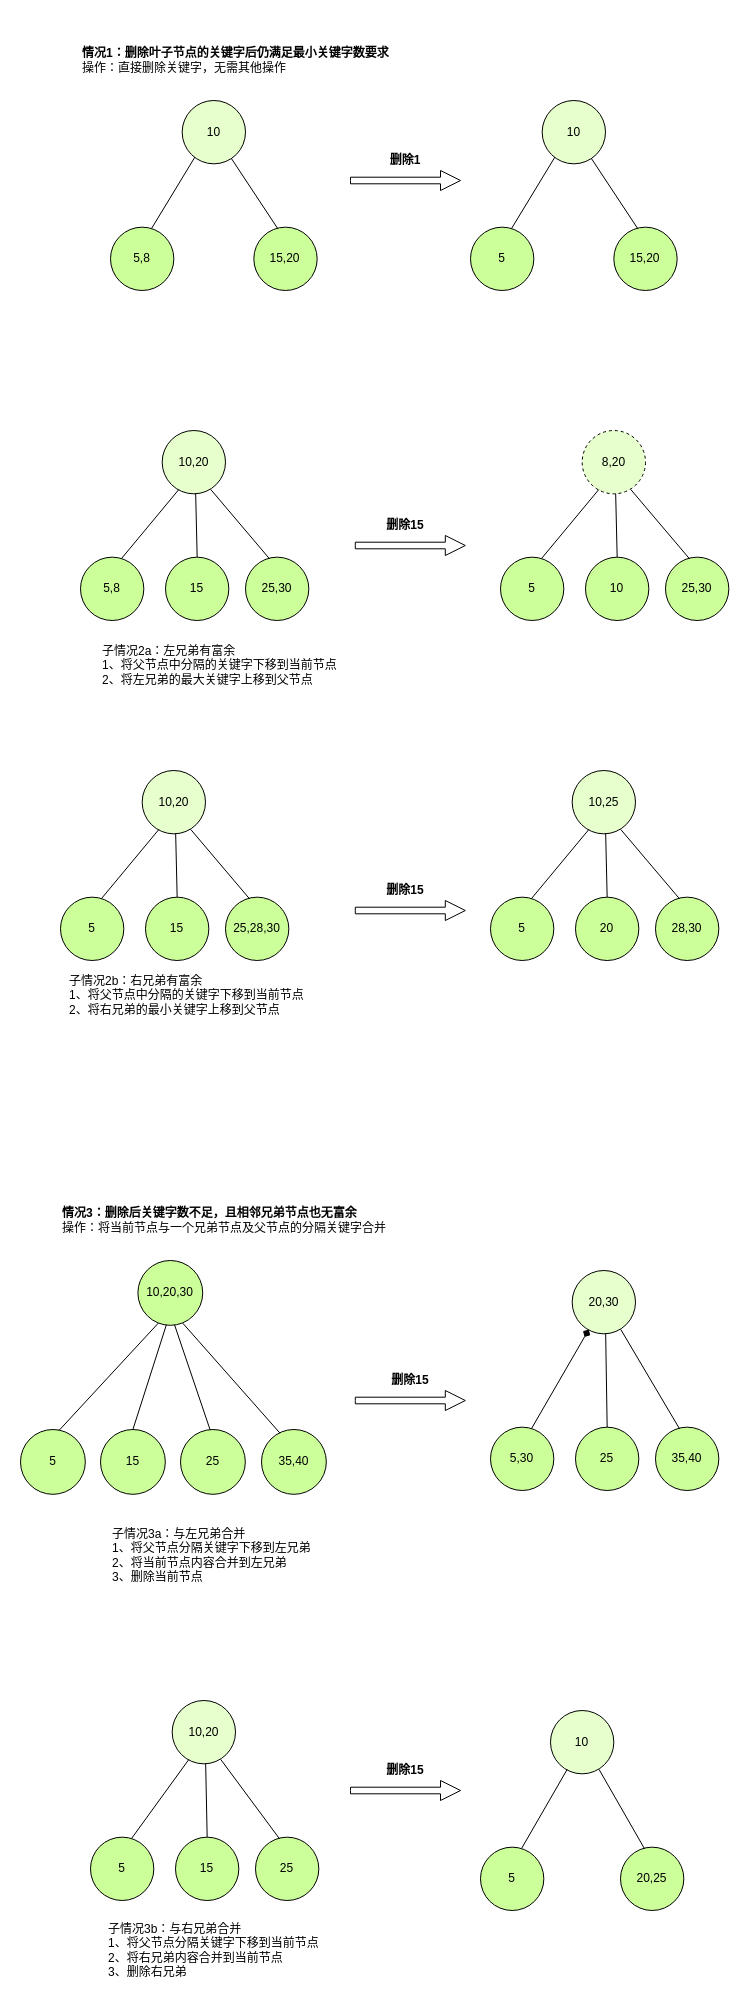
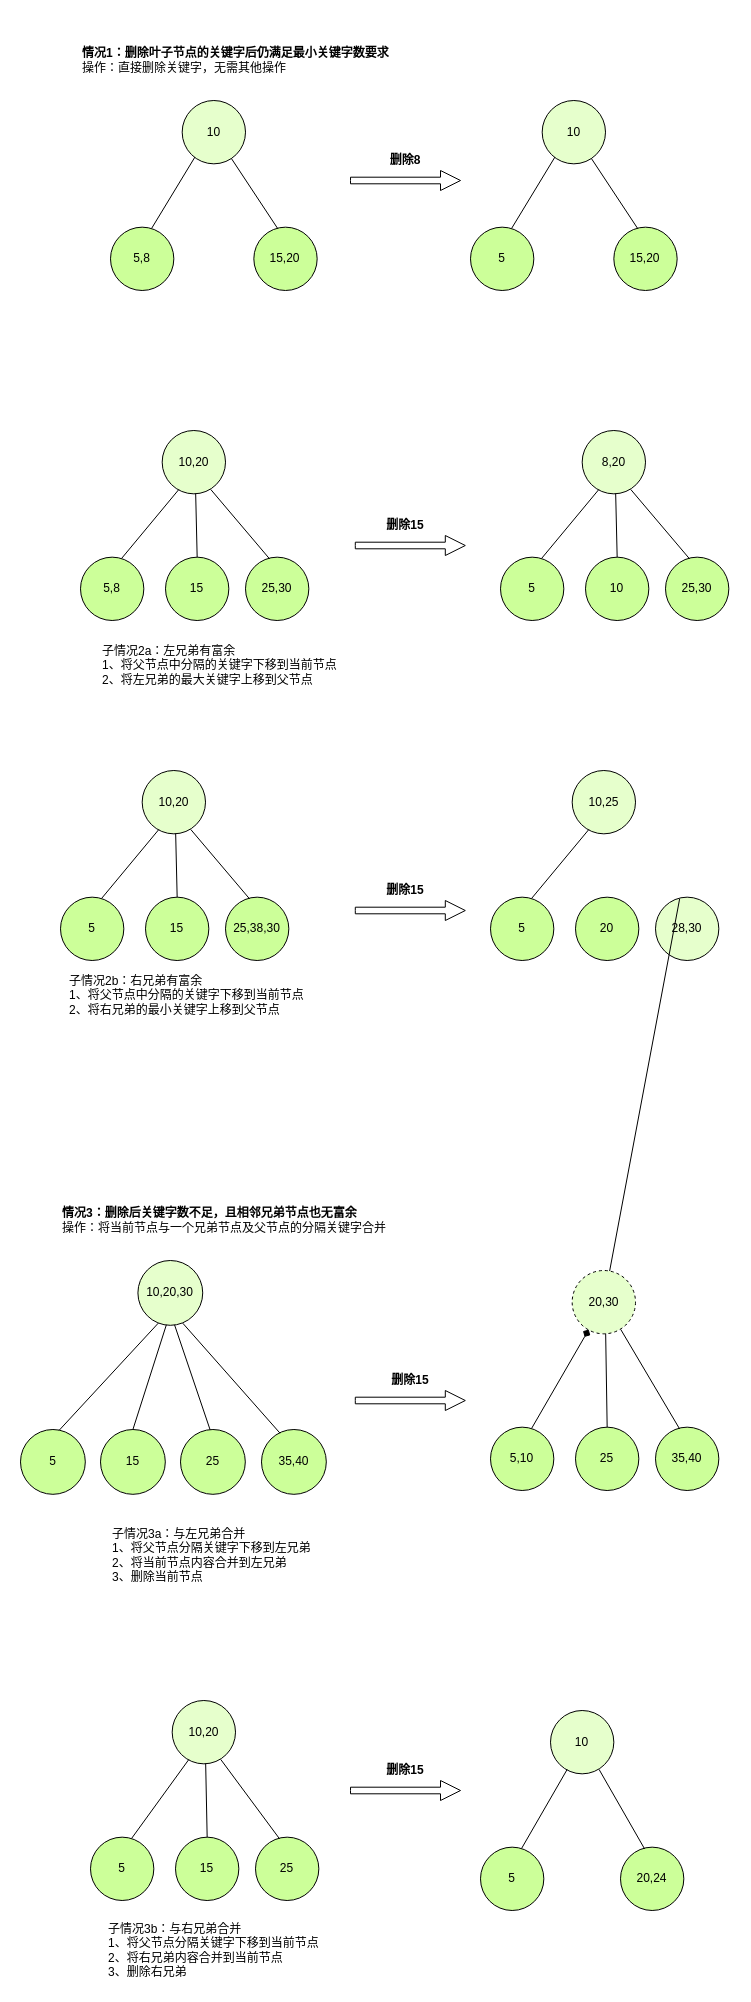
(406, 161) -> (406, 161)
(614, 462) -> (614, 462)
(651, 865) -> (645, 1085)
(606, 866) -> none
(257, 929) -> (257, 929)
(687, 929) -> (687, 929)
(170, 1293) -> (170, 1293)
(604, 1302) -> (604, 1302)
(522, 1459) -> (522, 1459)
(652, 1879) -> (652, 1879)
